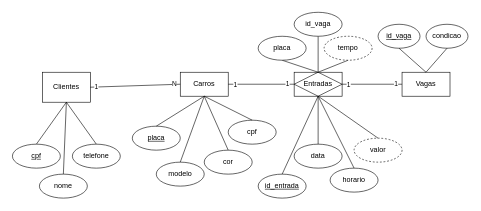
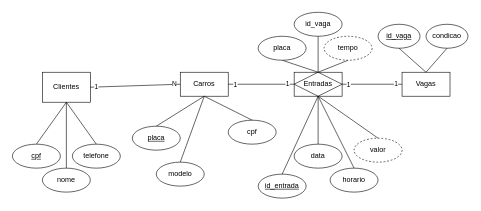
(217, 124) -> none
(228, 162) -> none
(63, 186) -> (66, 180)
